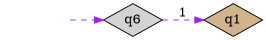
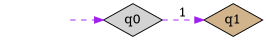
(133, 20) -> (133, 20)
